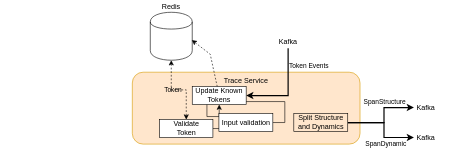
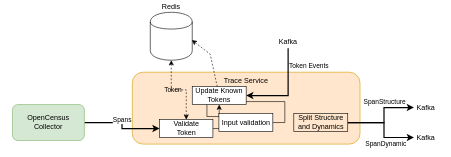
none -> (48, 123)
none -> (122, 123)
